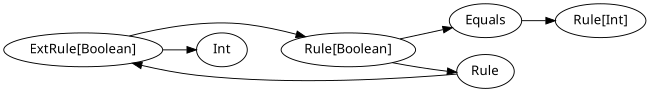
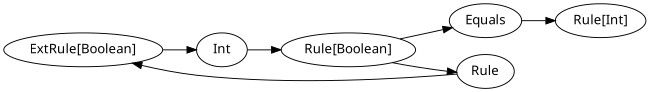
(213, 23) -> (259, 50)
